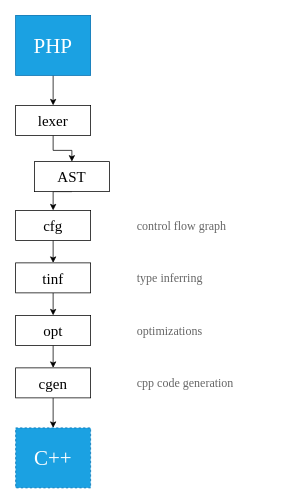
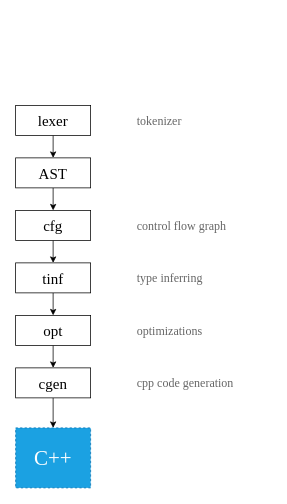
(53, 45) -> none
(53, 99) -> none
none -> (169, 120)
(72, 177) -> (53, 173)
